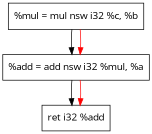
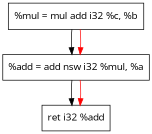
(76, 16) -> (76, 16)
